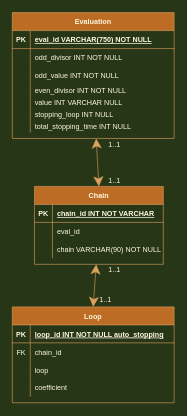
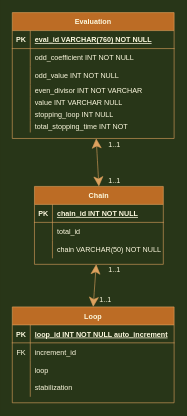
(89, 40) -> (89, 40)
(79, 58) -> (87, 58)
(81, 91) -> (87, 91)
(87, 127) -> (85, 127)
(101, 214) -> (95, 214)
(69, 232) -> (71, 232)
(106, 250) -> (106, 250)
(97, 334) -> (99, 334)
(49, 352) -> (57, 352)
(55, 388) -> (57, 388)
